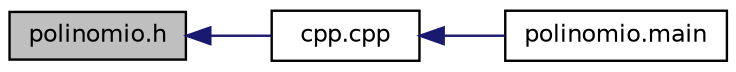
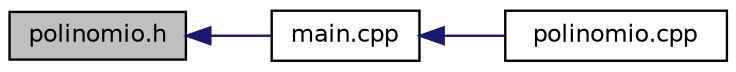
(346, 36) -> (346, 36)
(616, 36) -> (616, 36)
